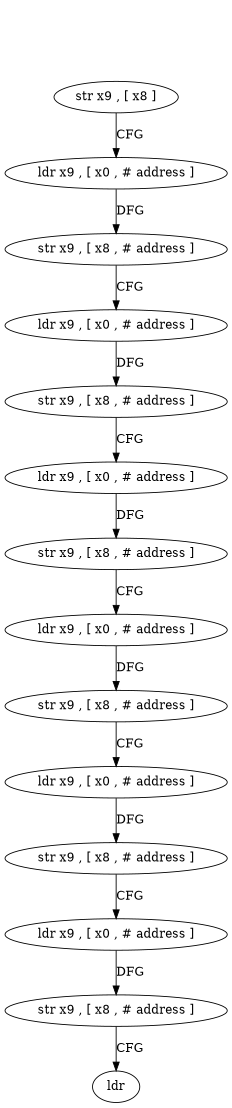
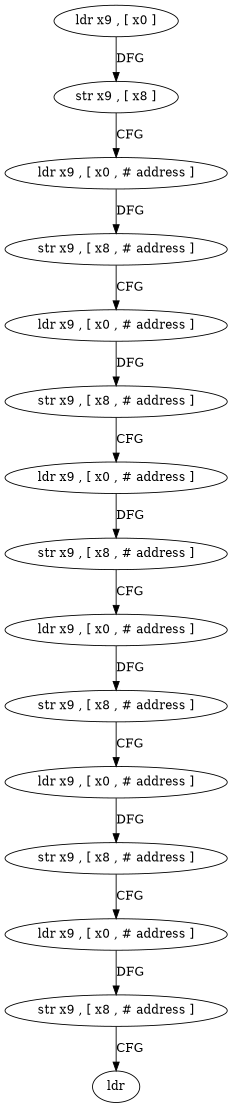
none -> (116, 21)
